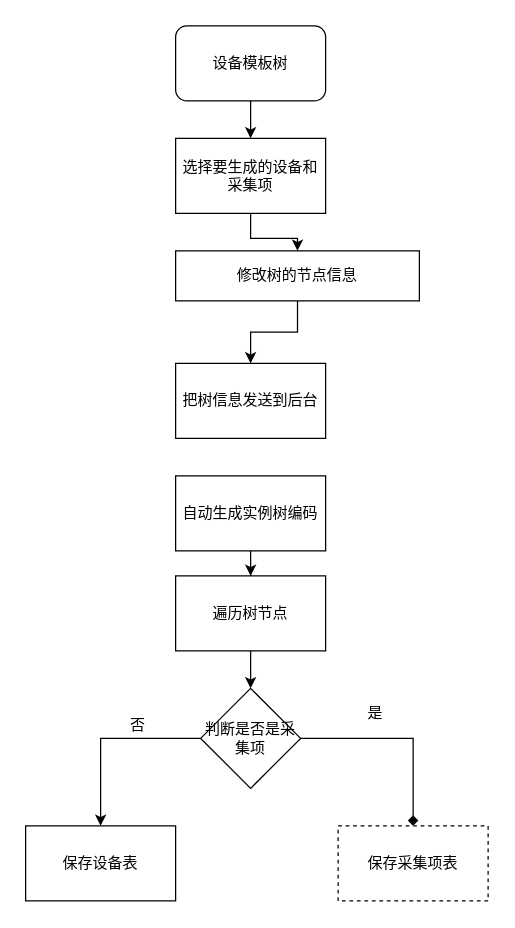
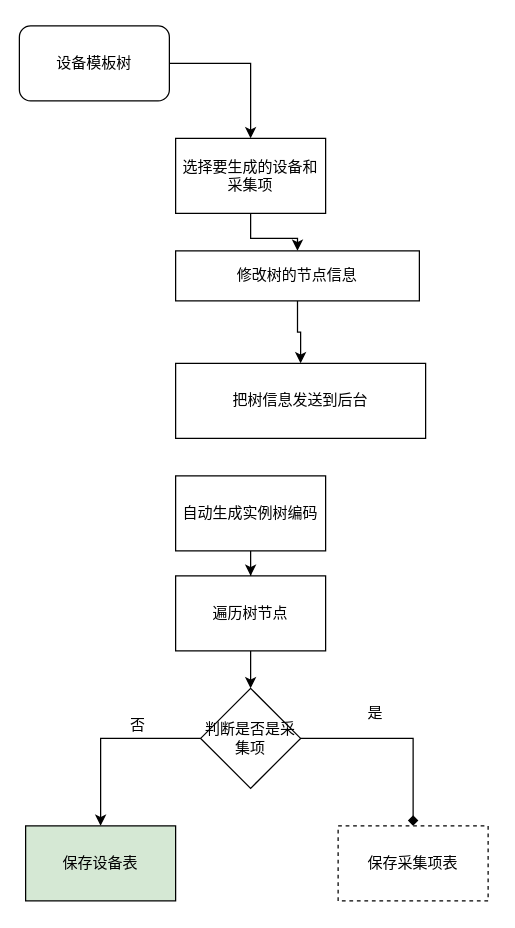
(251, 63) -> (94, 63)
(251, 401) -> (301, 401)
(101, 863) -> (101, 863)
